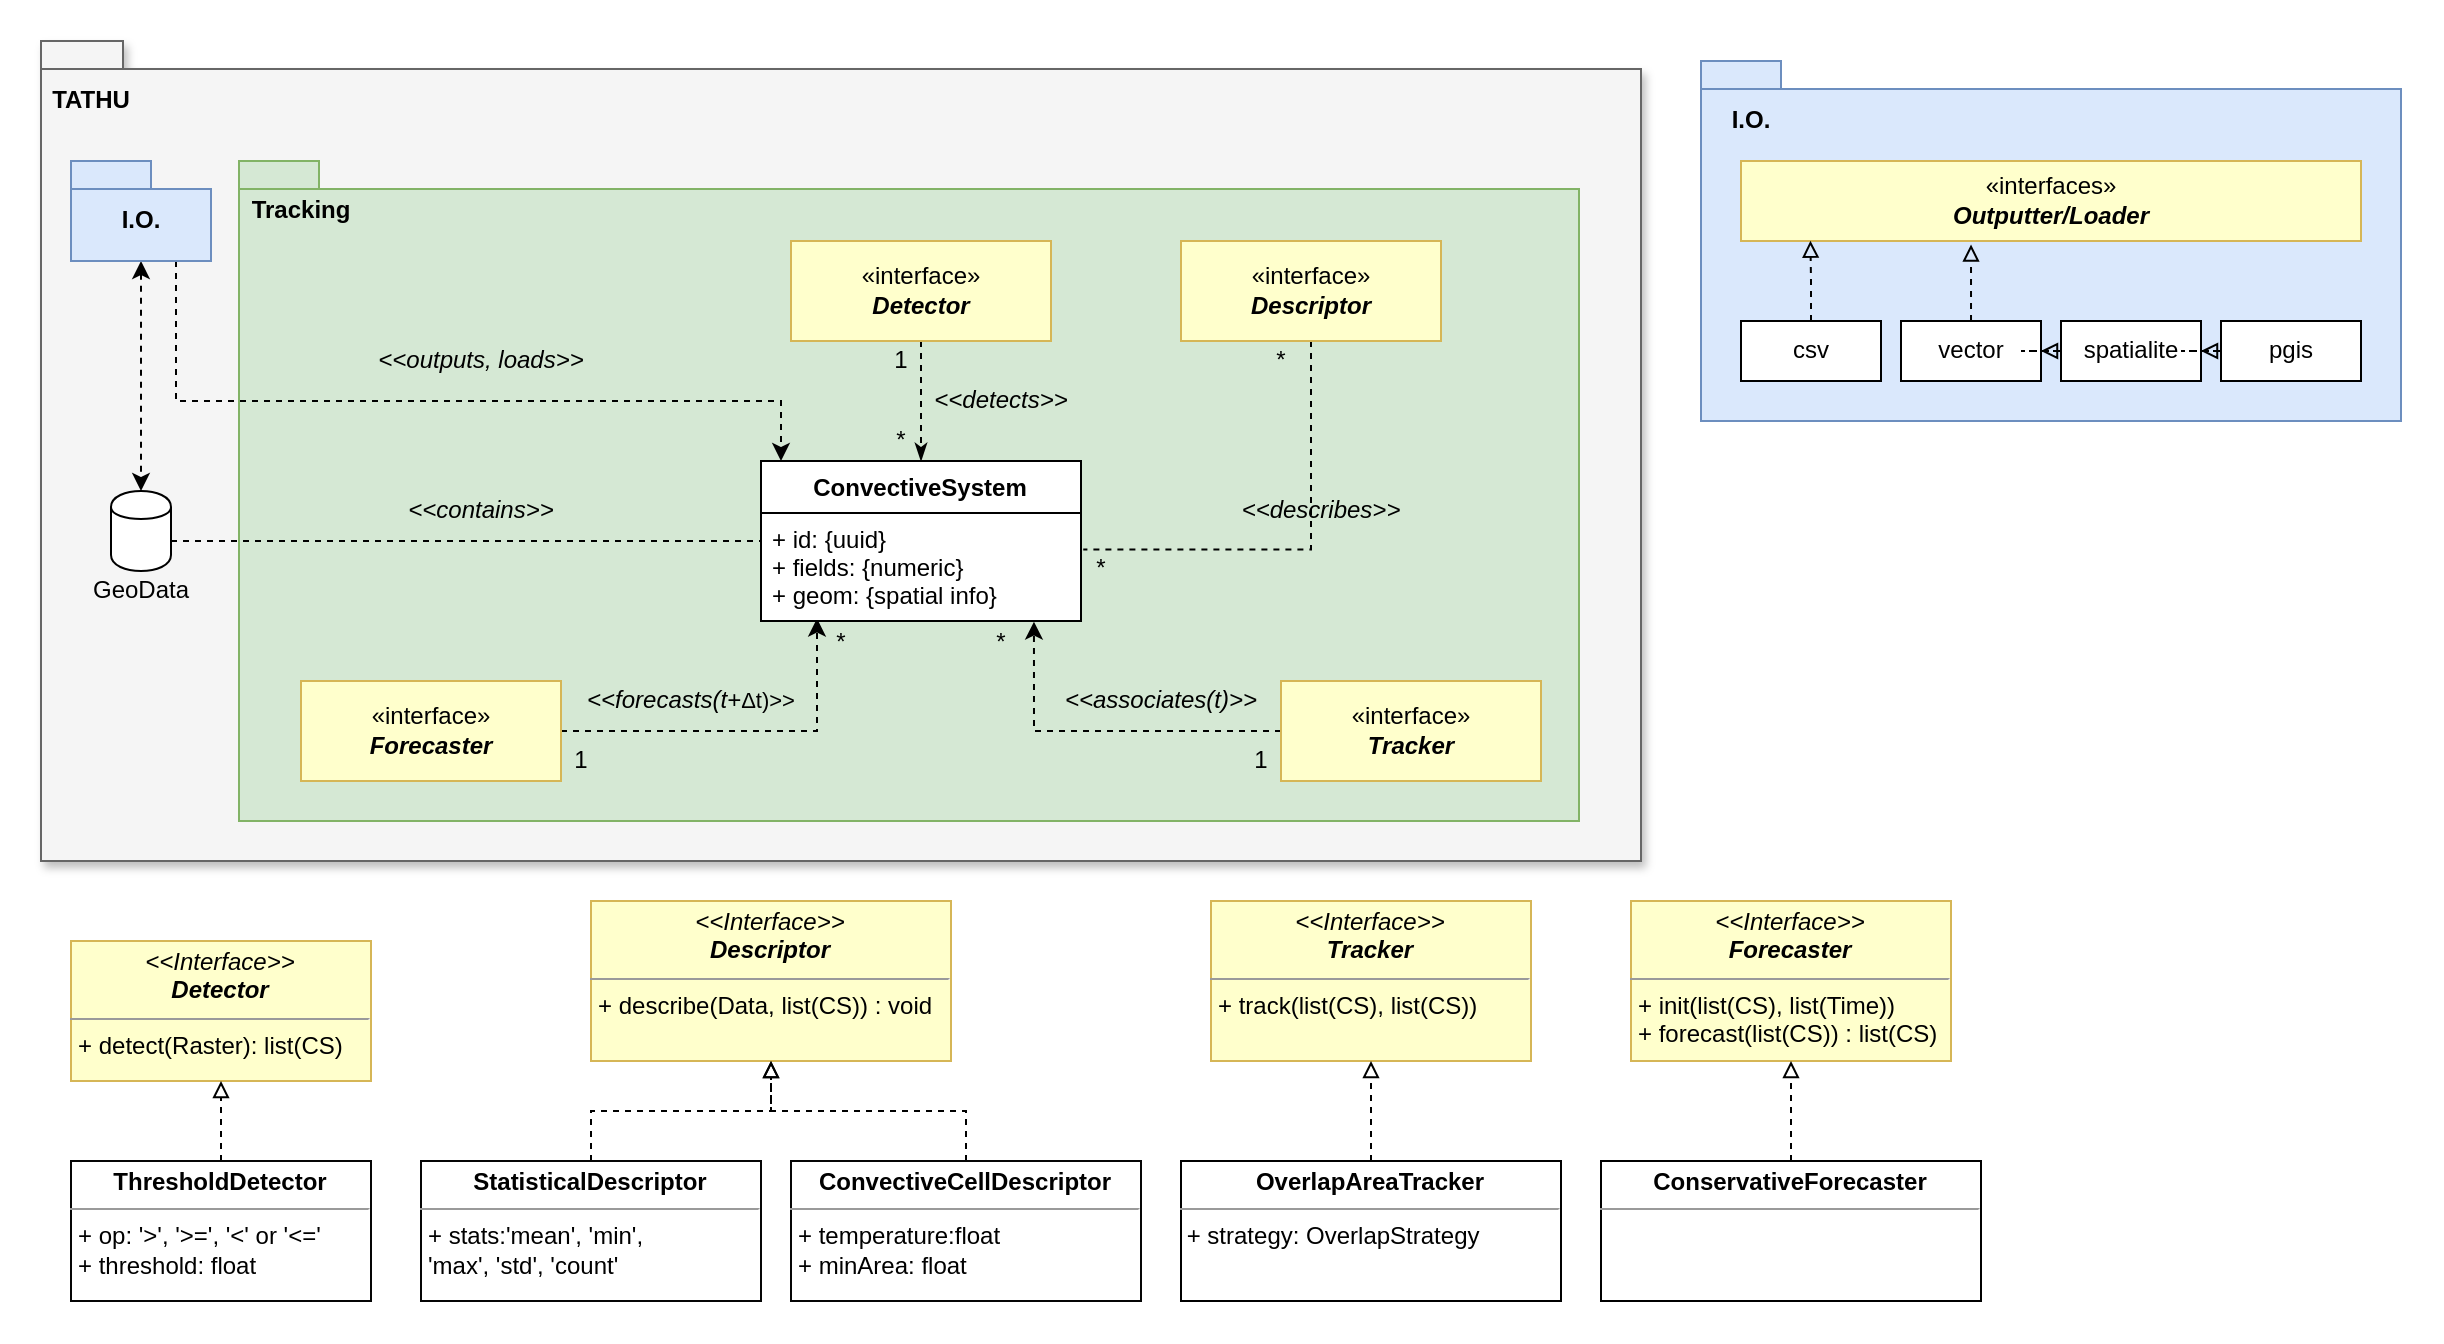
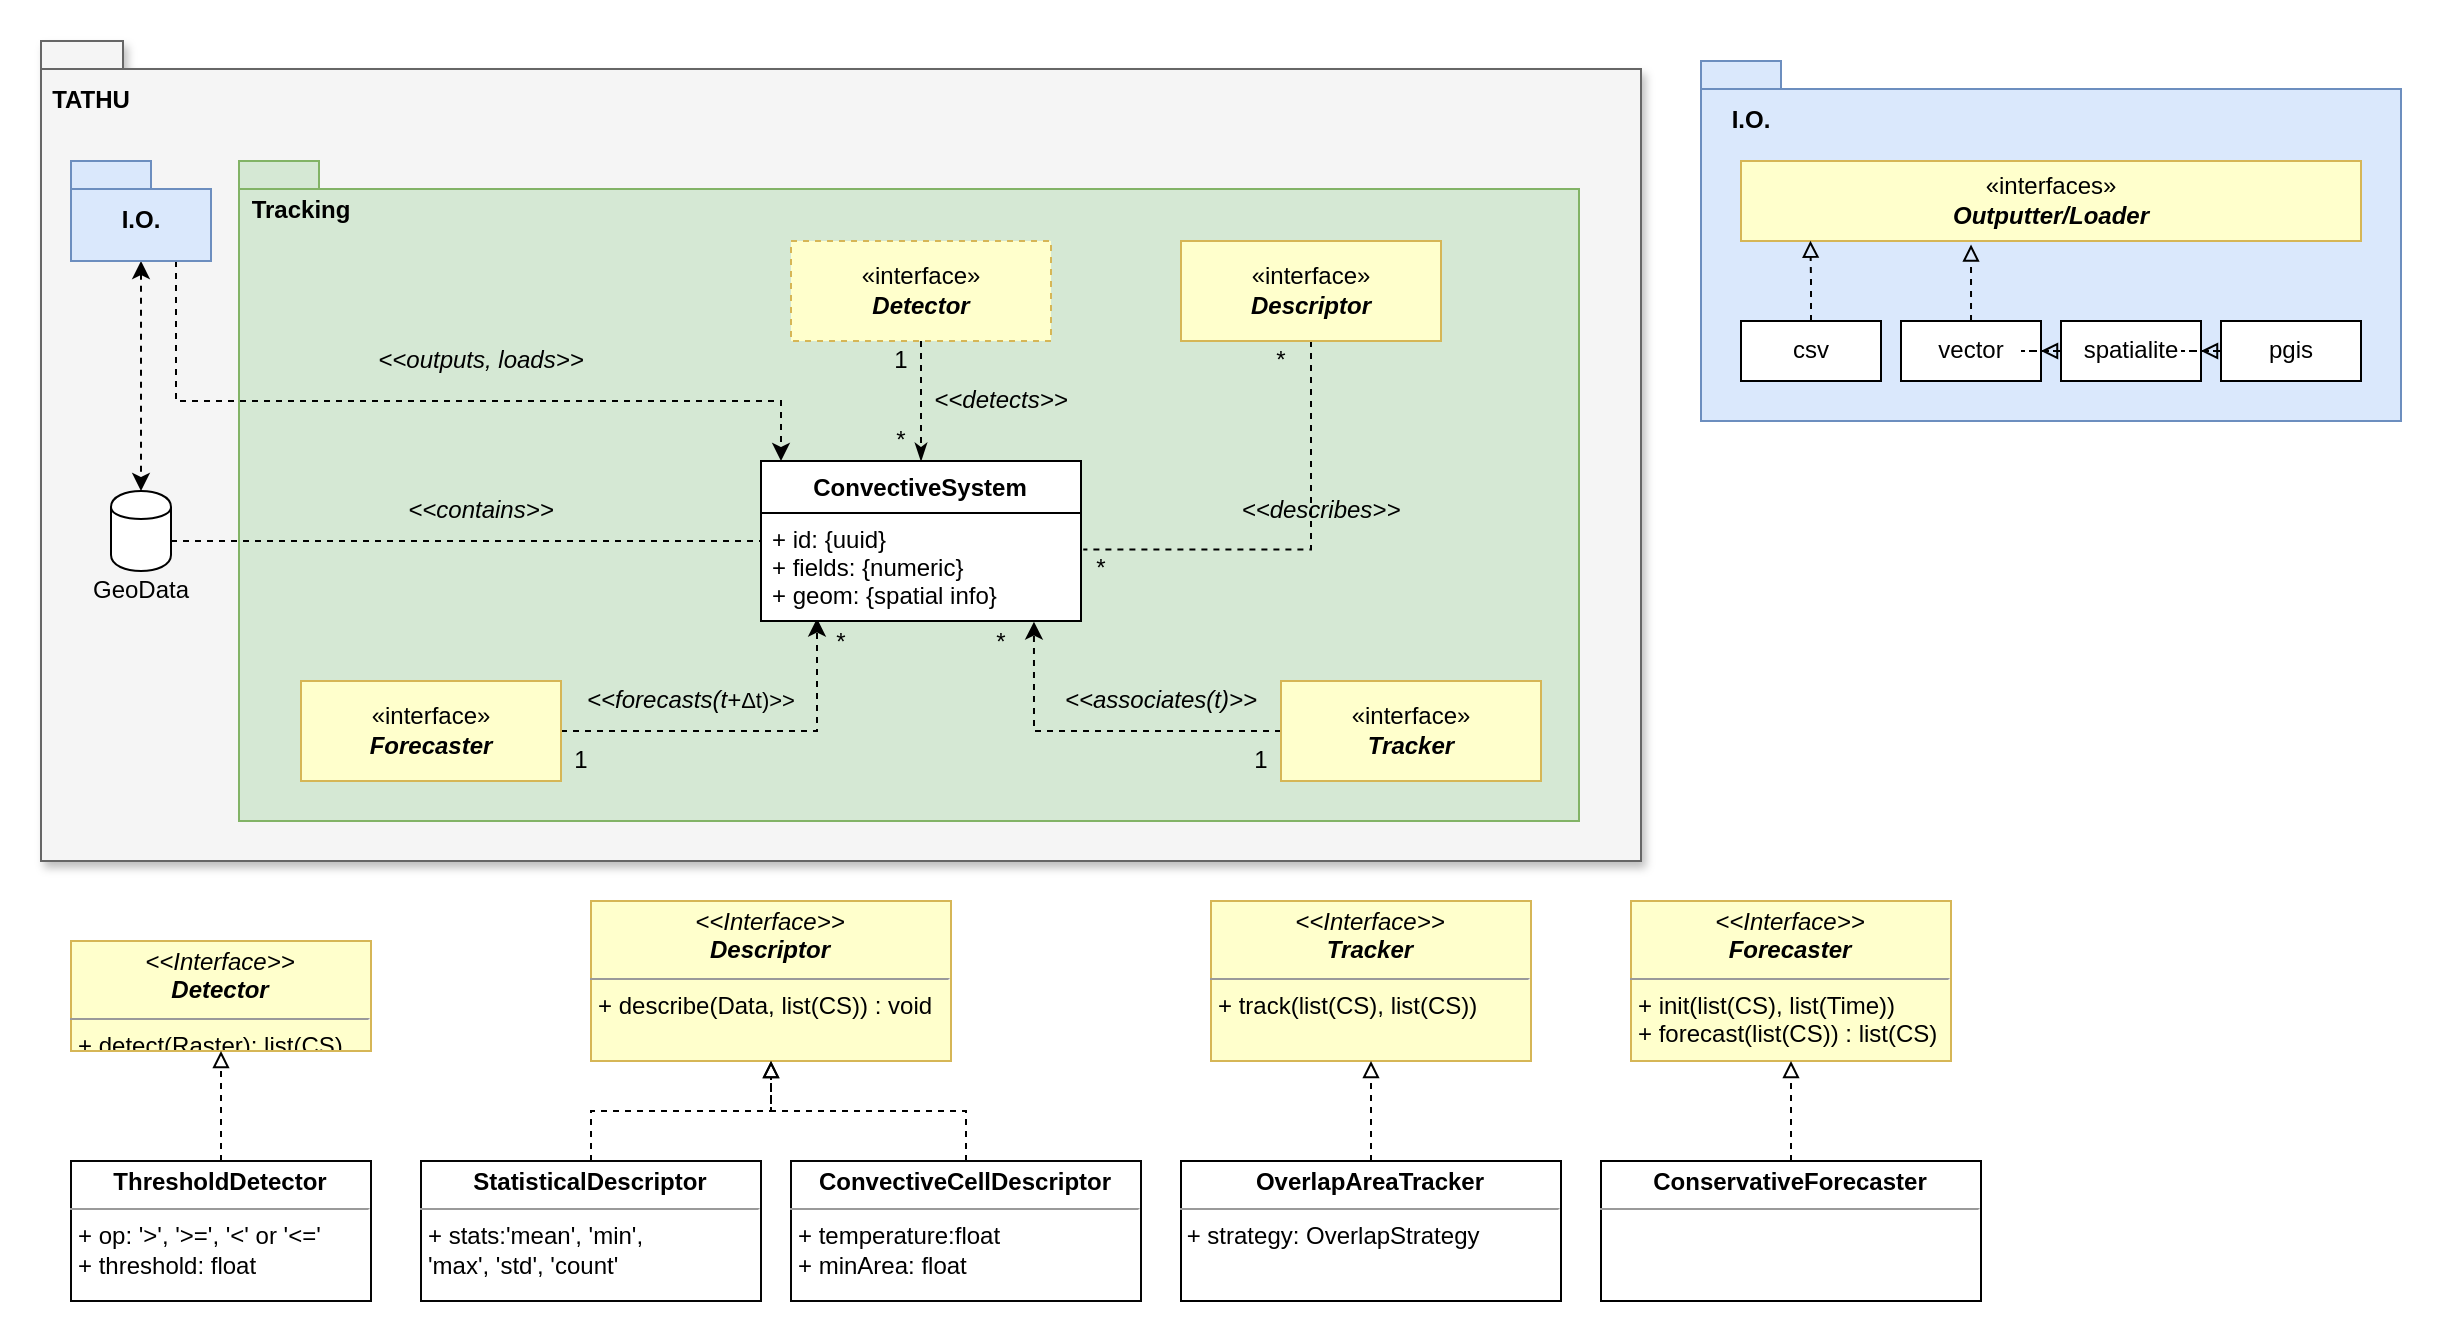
(921, 291) -> (921, 291)
(221, 1011) -> (221, 996)
